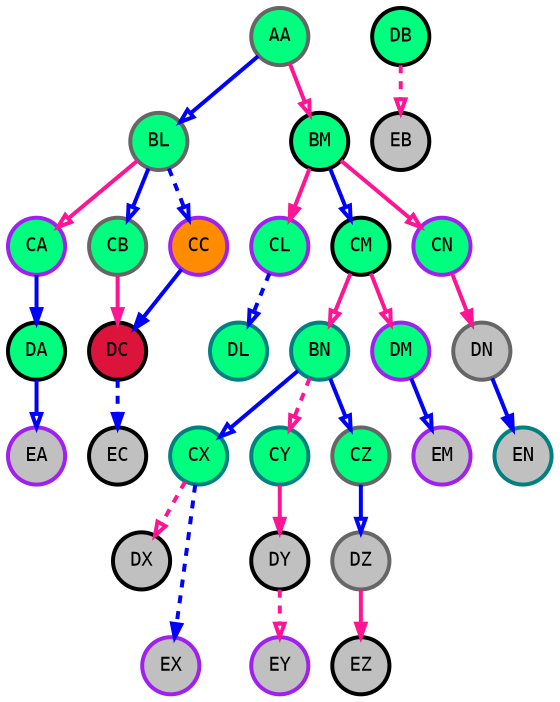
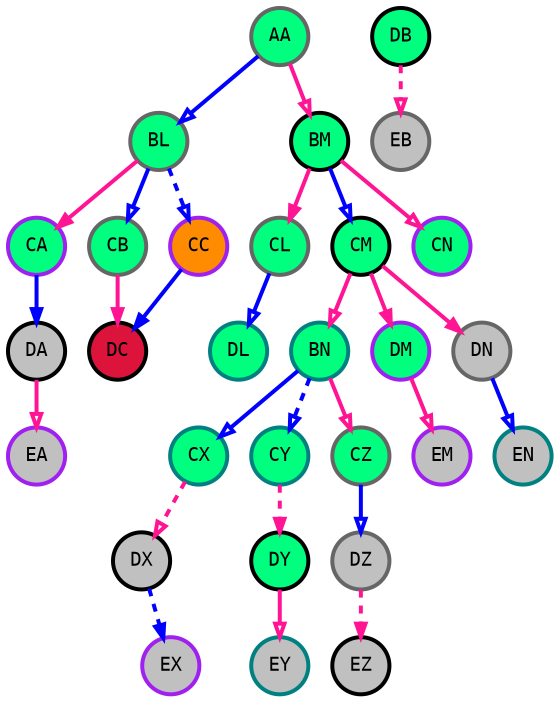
(401, 141) -> (401, 141)
(103, 189) -> (103, 189)
(280, 246) -> (280, 246)
(262, 293) -> (262, 293)
(378, 293) -> (378, 293)
(459, 293) -> (416, 294)
(37, 351) -> (37, 351)
(37, 397) -> (37, 397)
(302, 397) -> (302, 397)
(338, 398) -> (338, 398)
(419, 398) -> (419, 398)
(500, 398) -> (500, 398)
(118, 456) -> none
(280, 502) -> (280, 502)
(186, 554) -> (154, 607)
(280, 561) -> (280, 561)
(280, 607) -> (280, 607)
(361, 607) -> (361, 607)
(280, 666) -> (280, 666)
